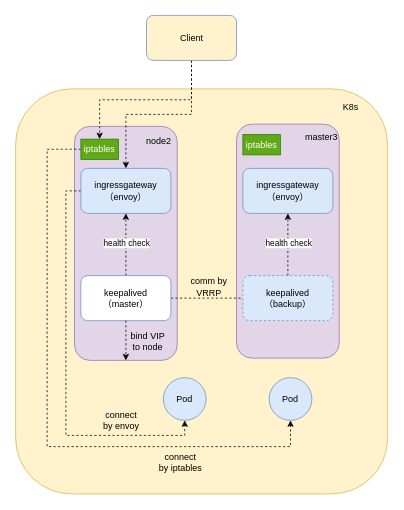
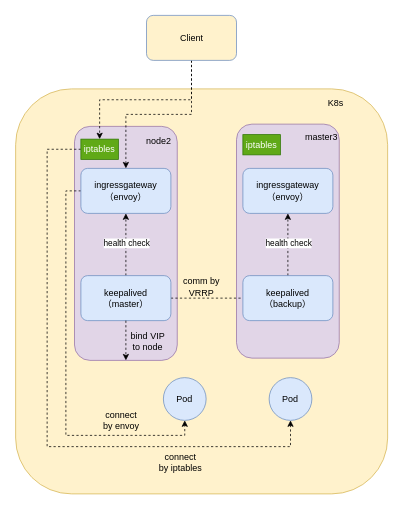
(351, 107) -> (336, 103)
(209, 287) -> (201, 287)
(126, 298) -> (126, 298)
(288, 298) -> (288, 298)
